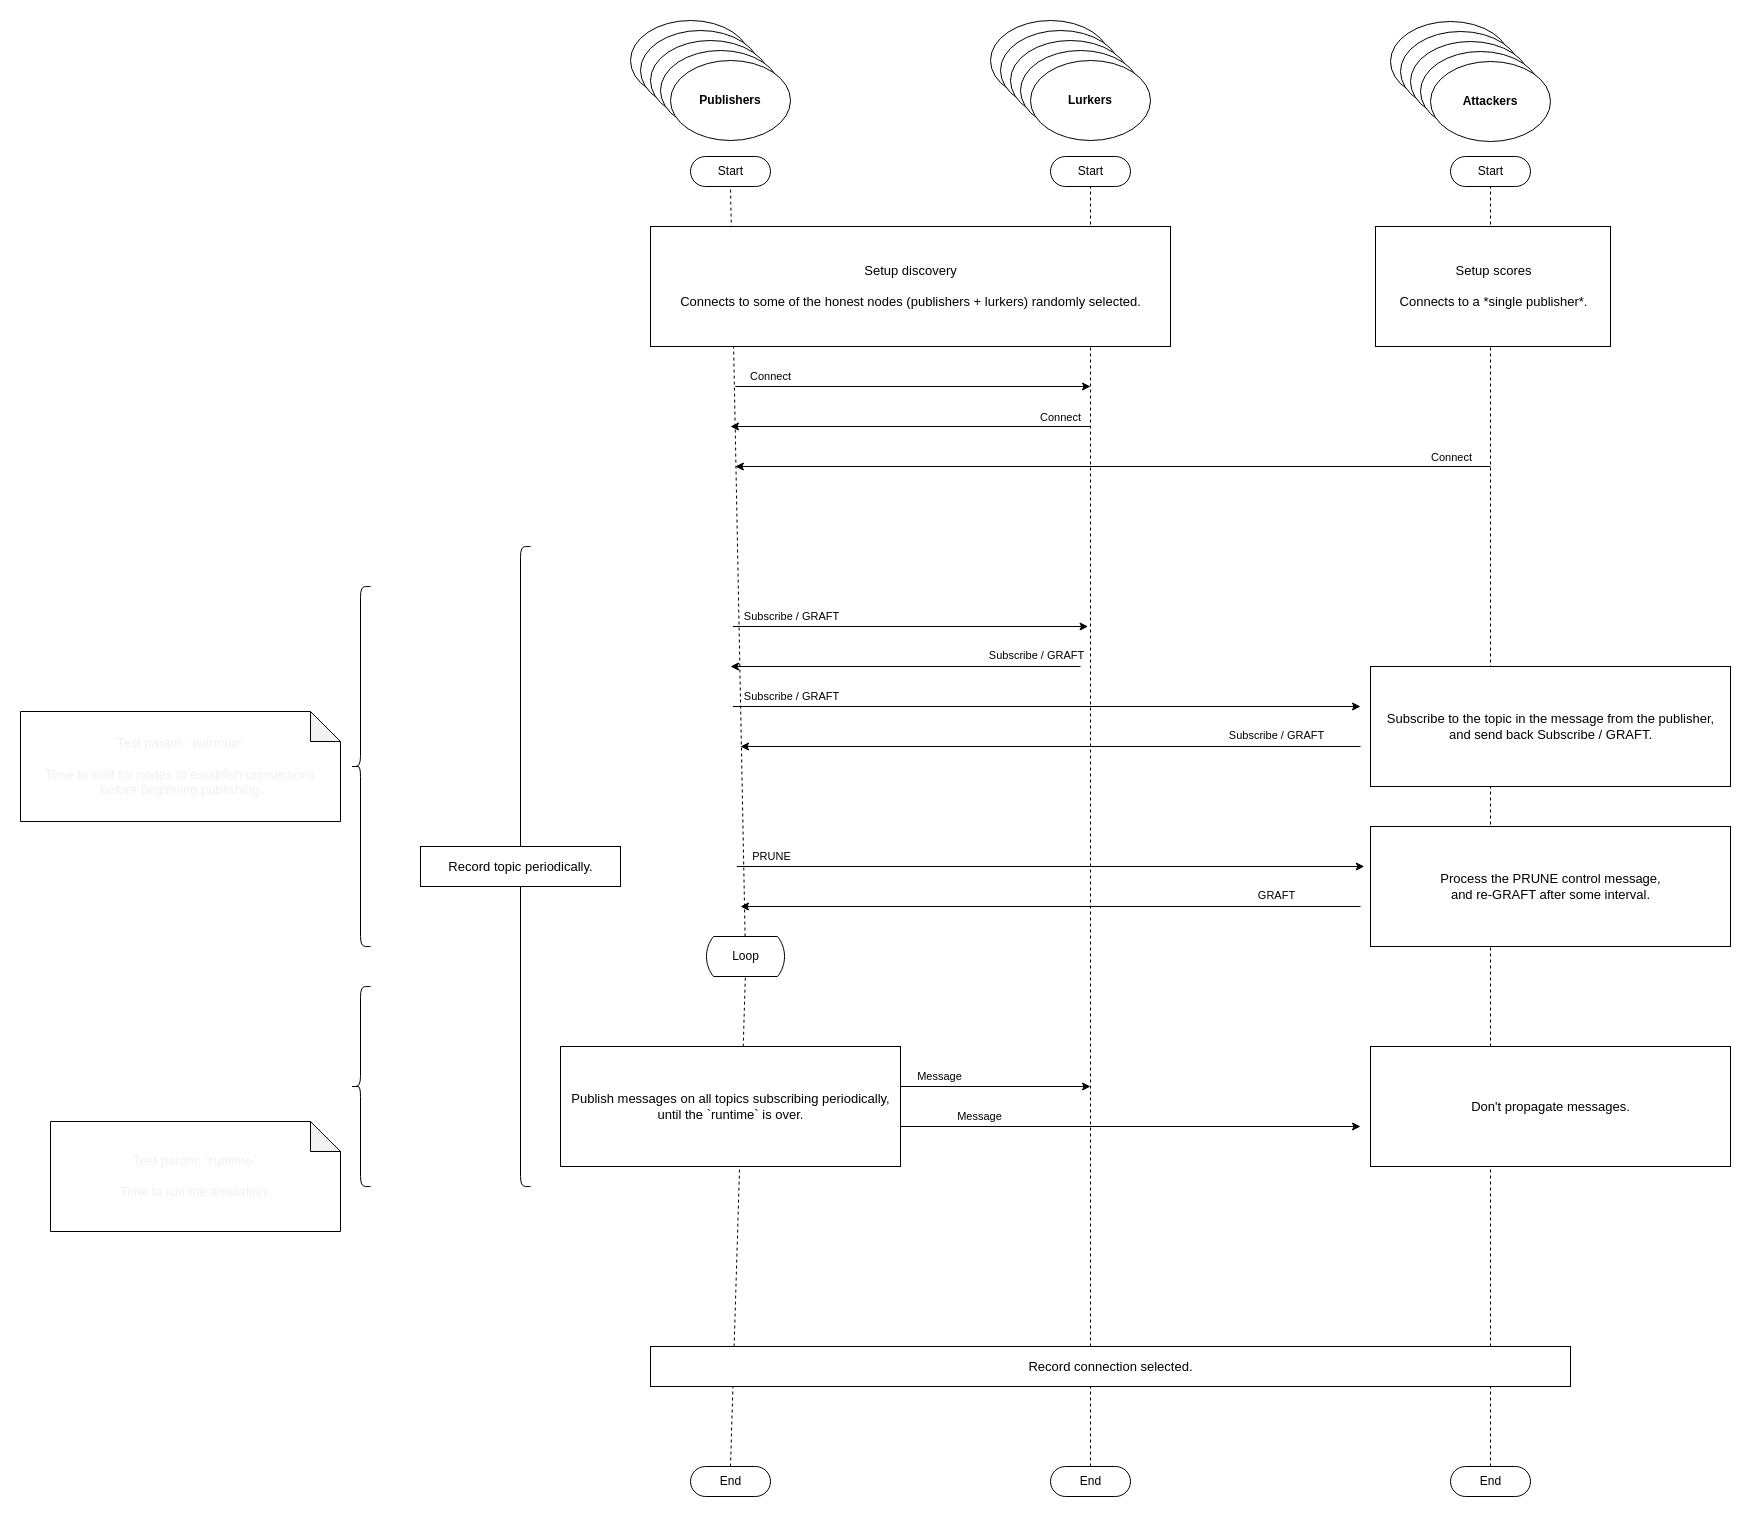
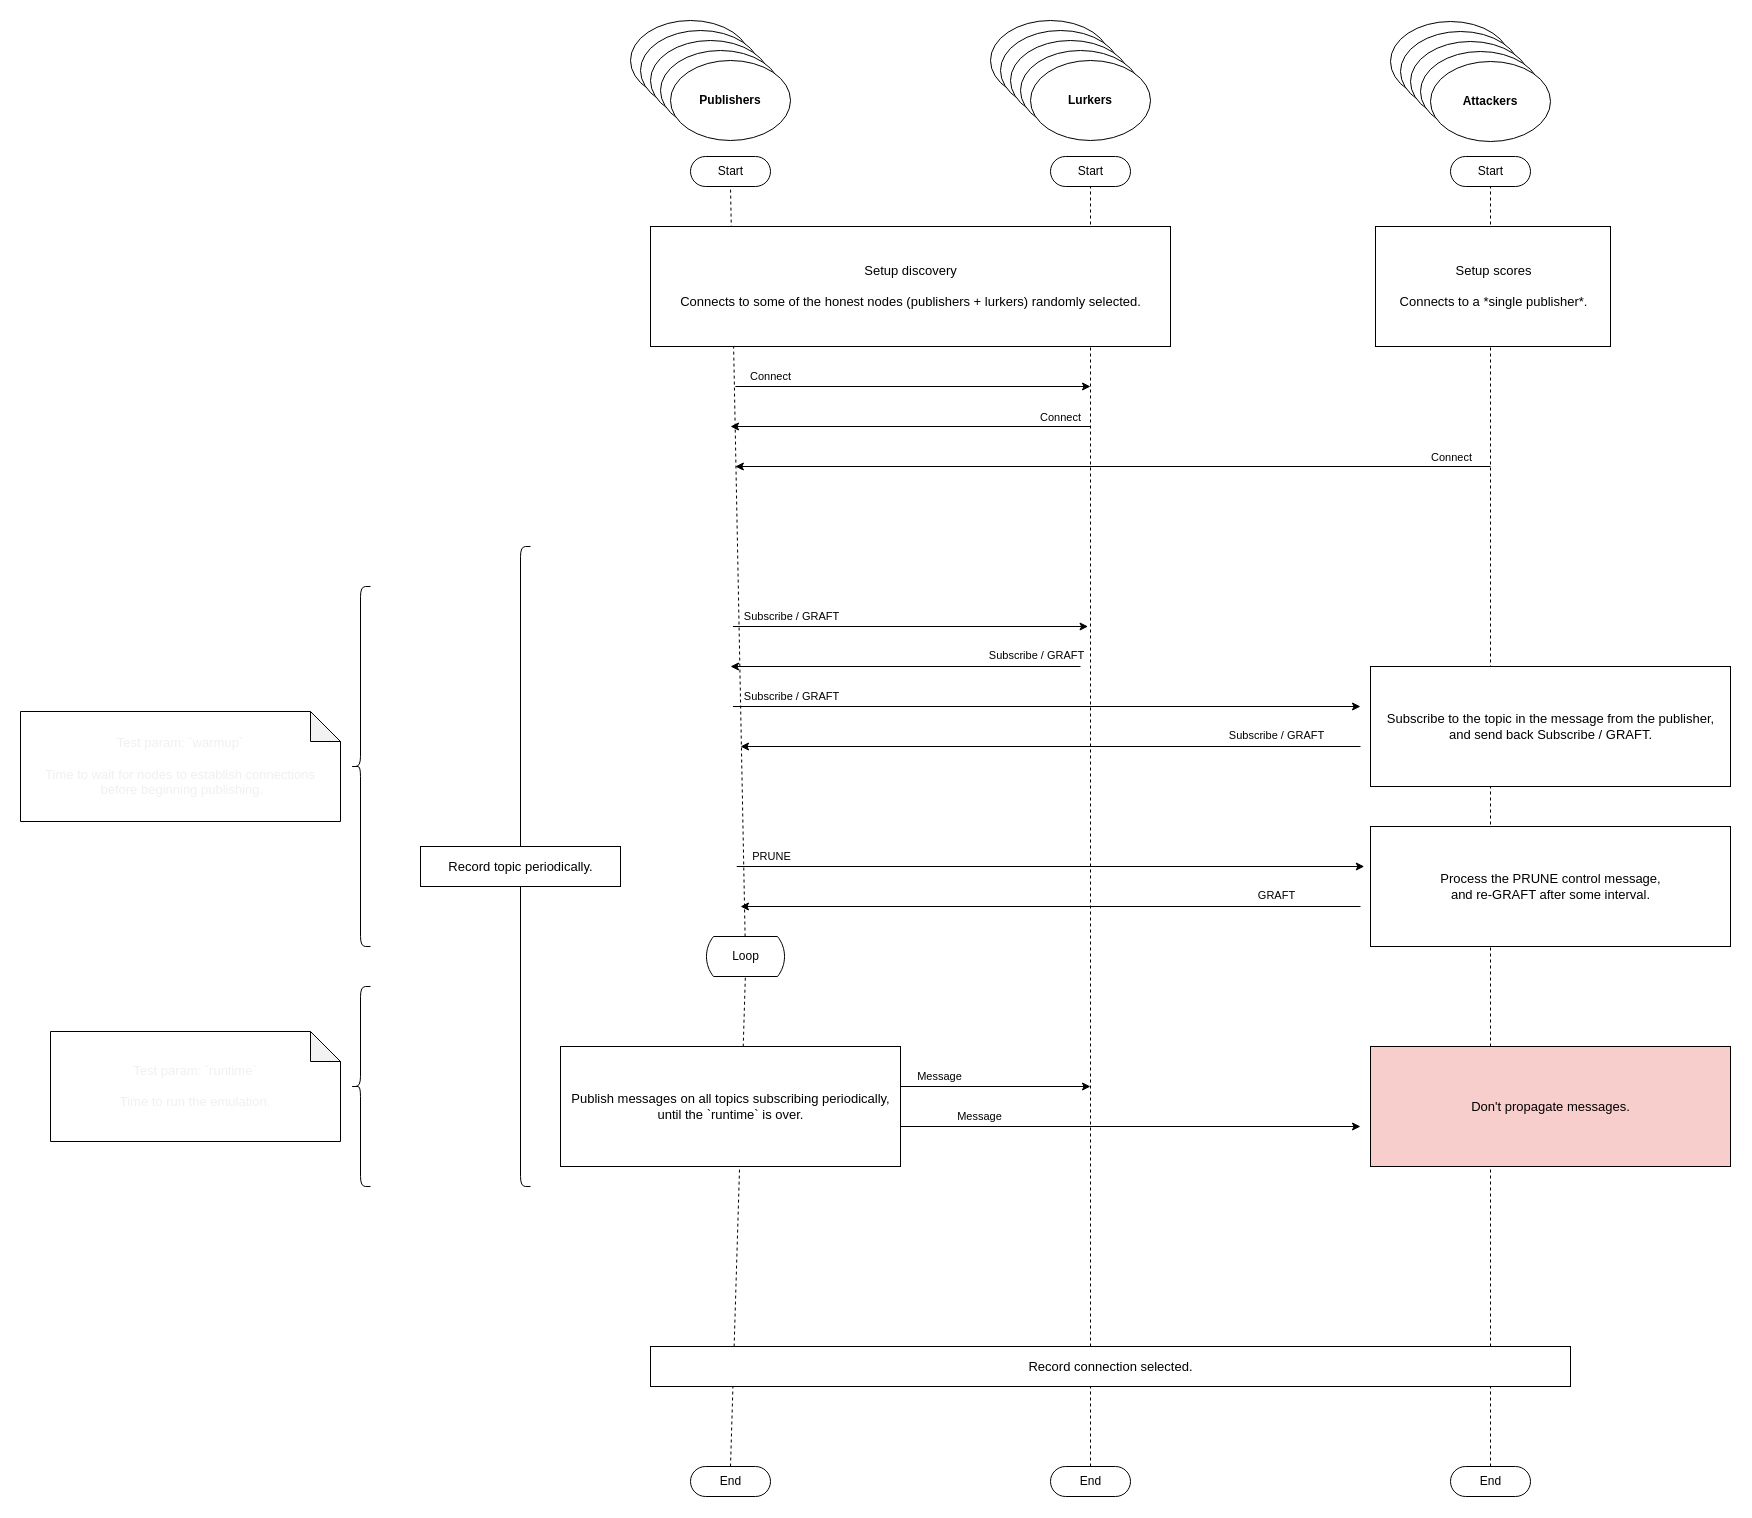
(1551, 1107) -> (1551, 1107)
(196, 1177) -> (196, 1087)
